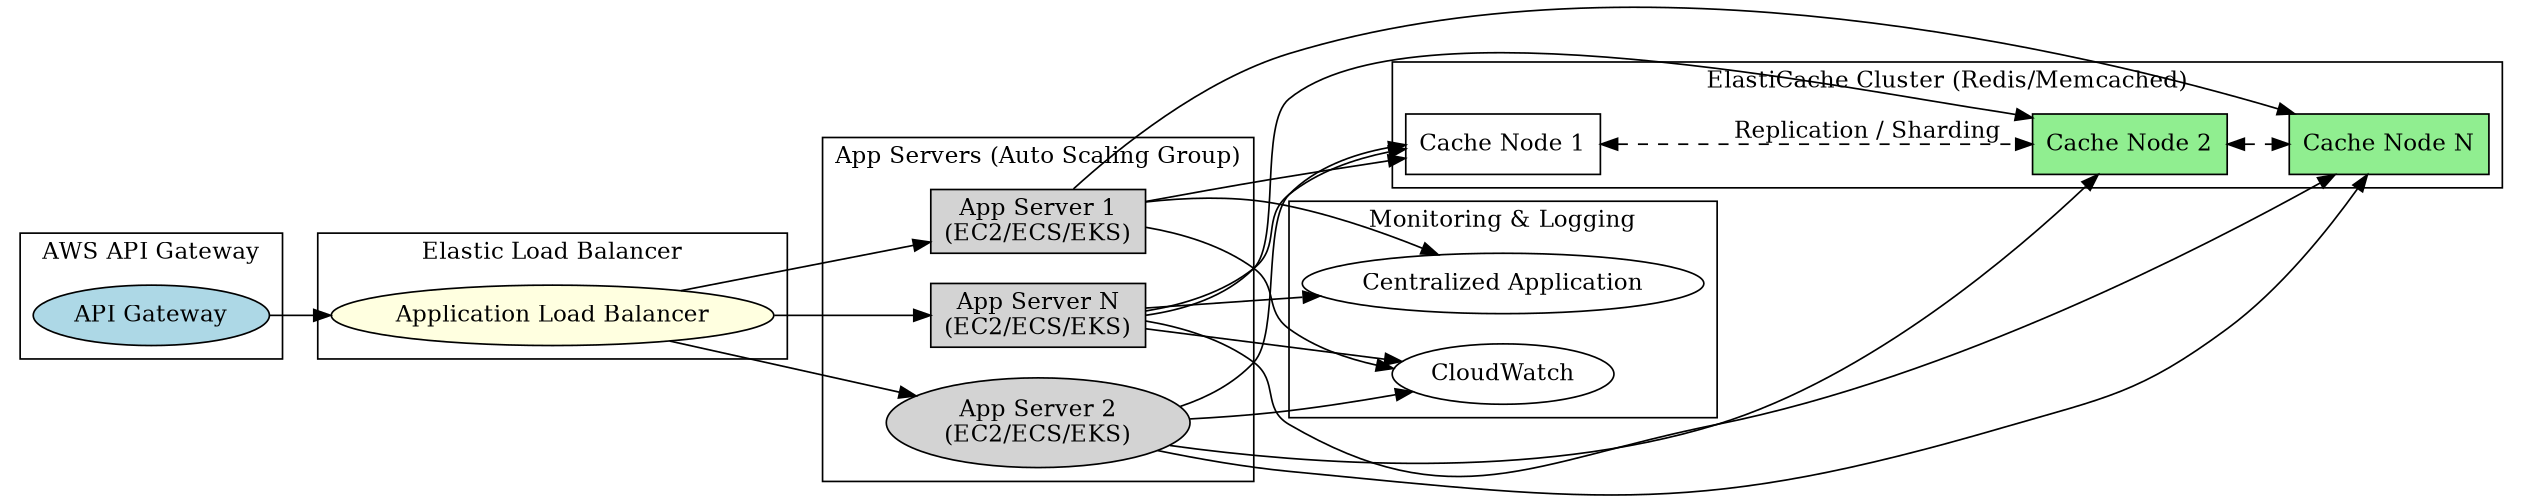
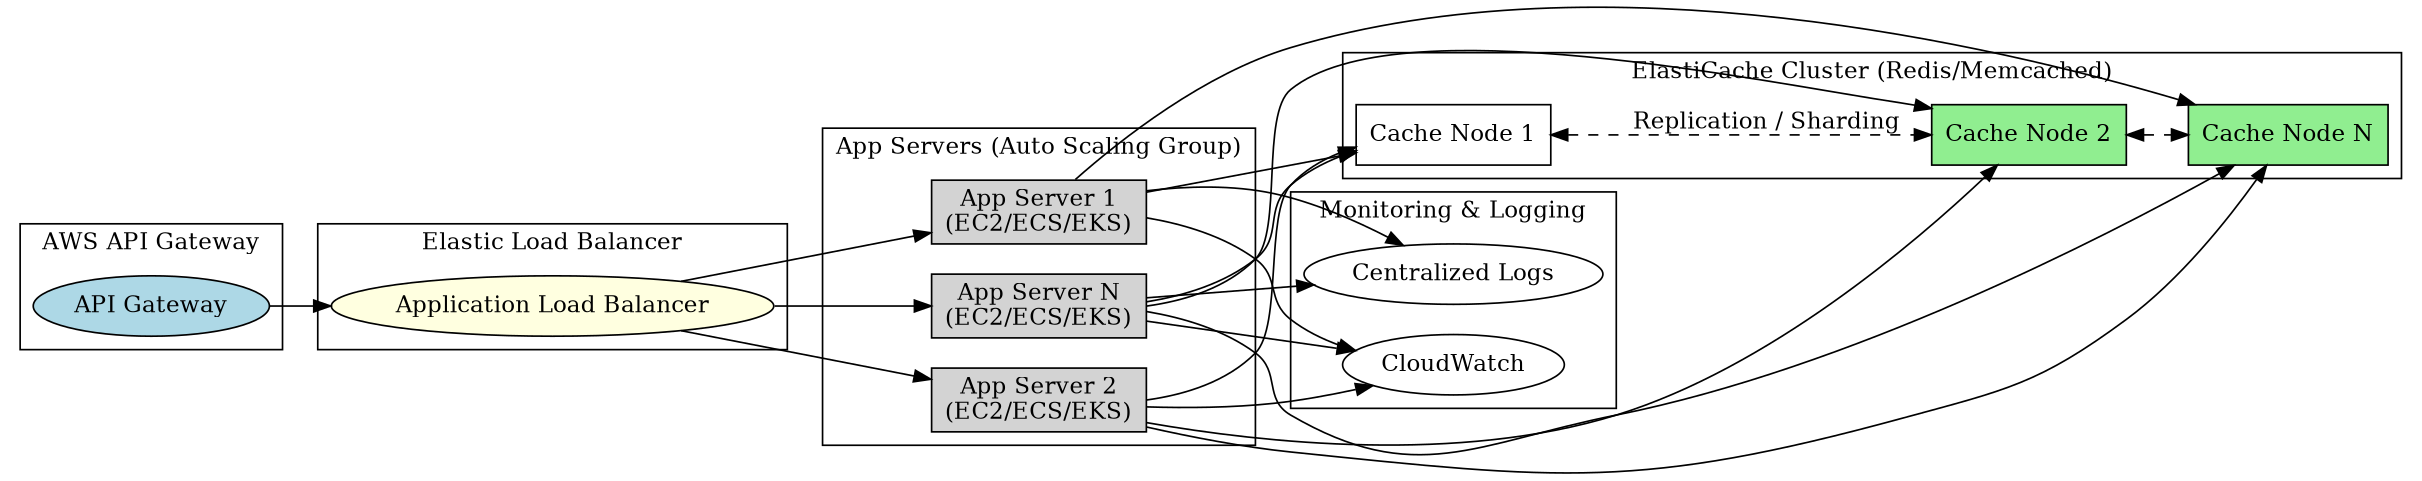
(1503, 283) -> (1453, 274)
(1038, 423) -> (1039, 400)
